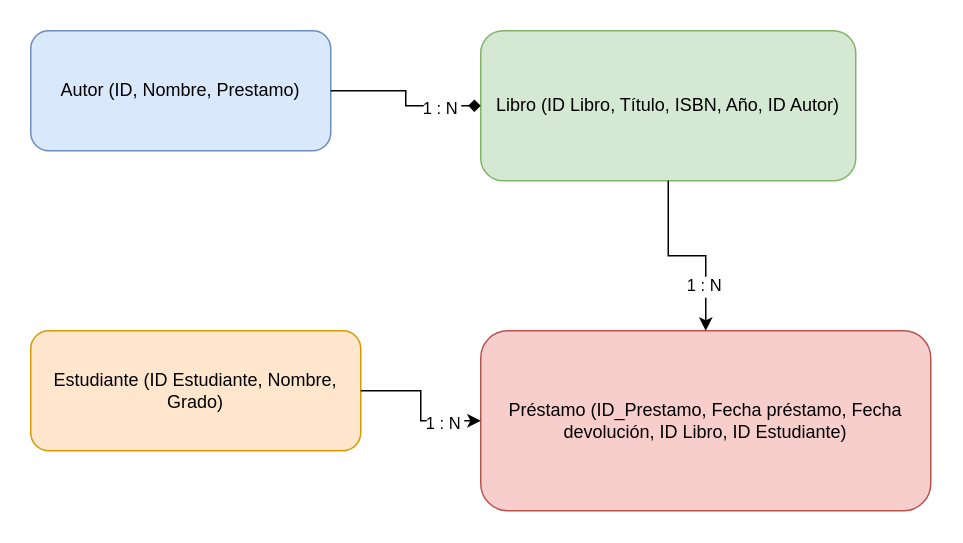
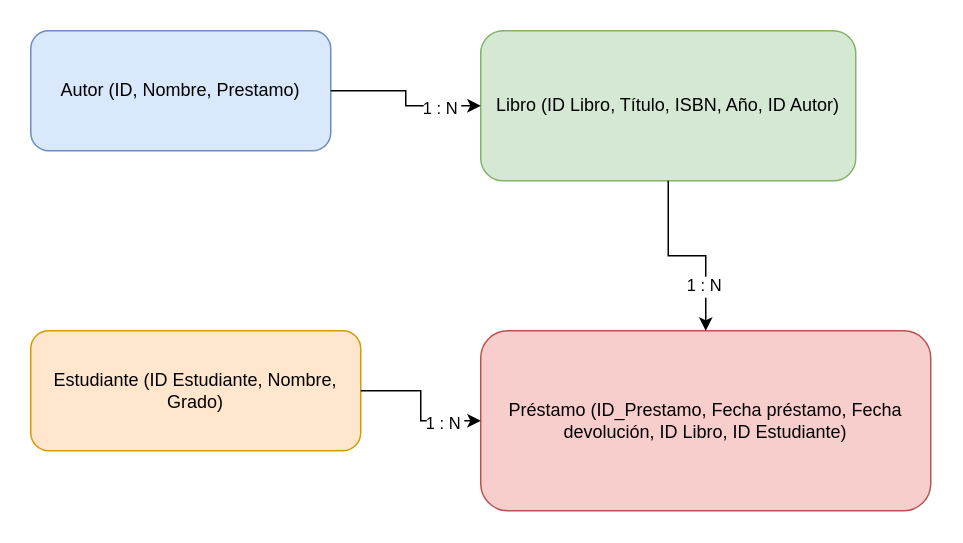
(468, 106) -> (469, 106)
